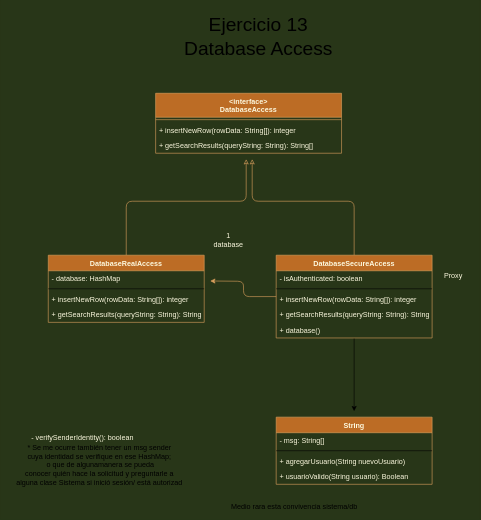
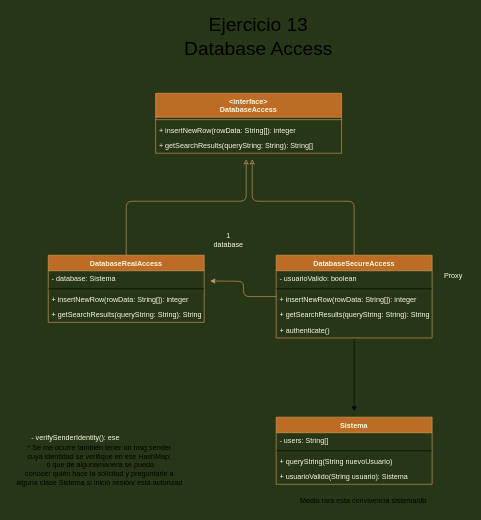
(87, 279) -> (86, 279)
(326, 279) -> (321, 279)
(303, 331) -> (310, 331)
(354, 425) -> (354, 425)
(92, 437) -> (85, 437)
(306, 441) -> (310, 441)
(350, 461) -> (343, 461)
(351, 477) -> (351, 477)
(294, 507) -> (363, 501)
